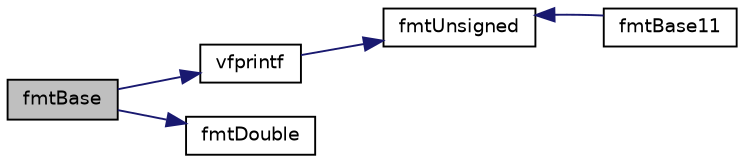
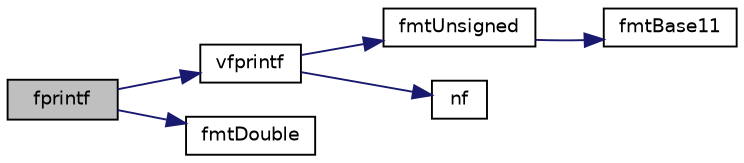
(579, 15) -> (560, 40)
(63, 100) -> (63, 100)
none -> (459, 100)
